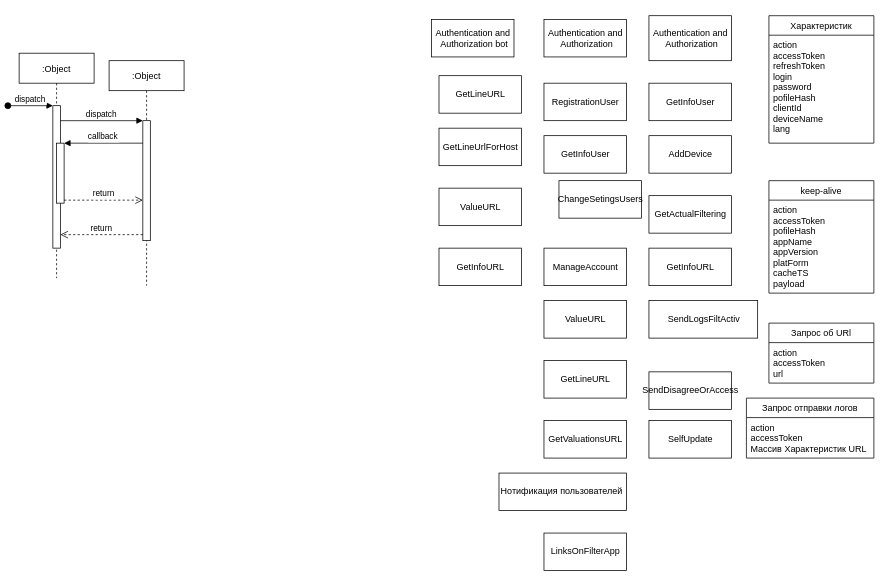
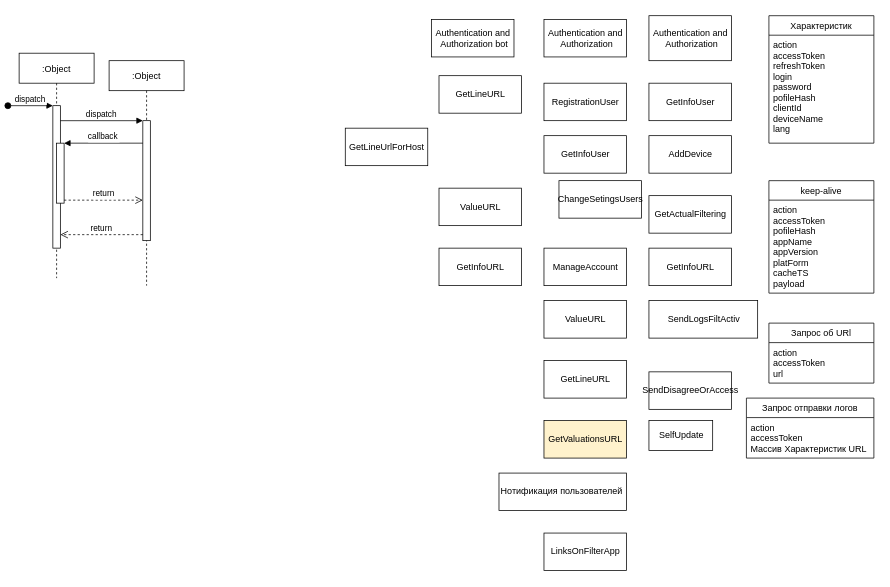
(480, 147) -> (387, 147)
(585, 439) -> (585, 439)
(690, 439) -> (681, 435)
